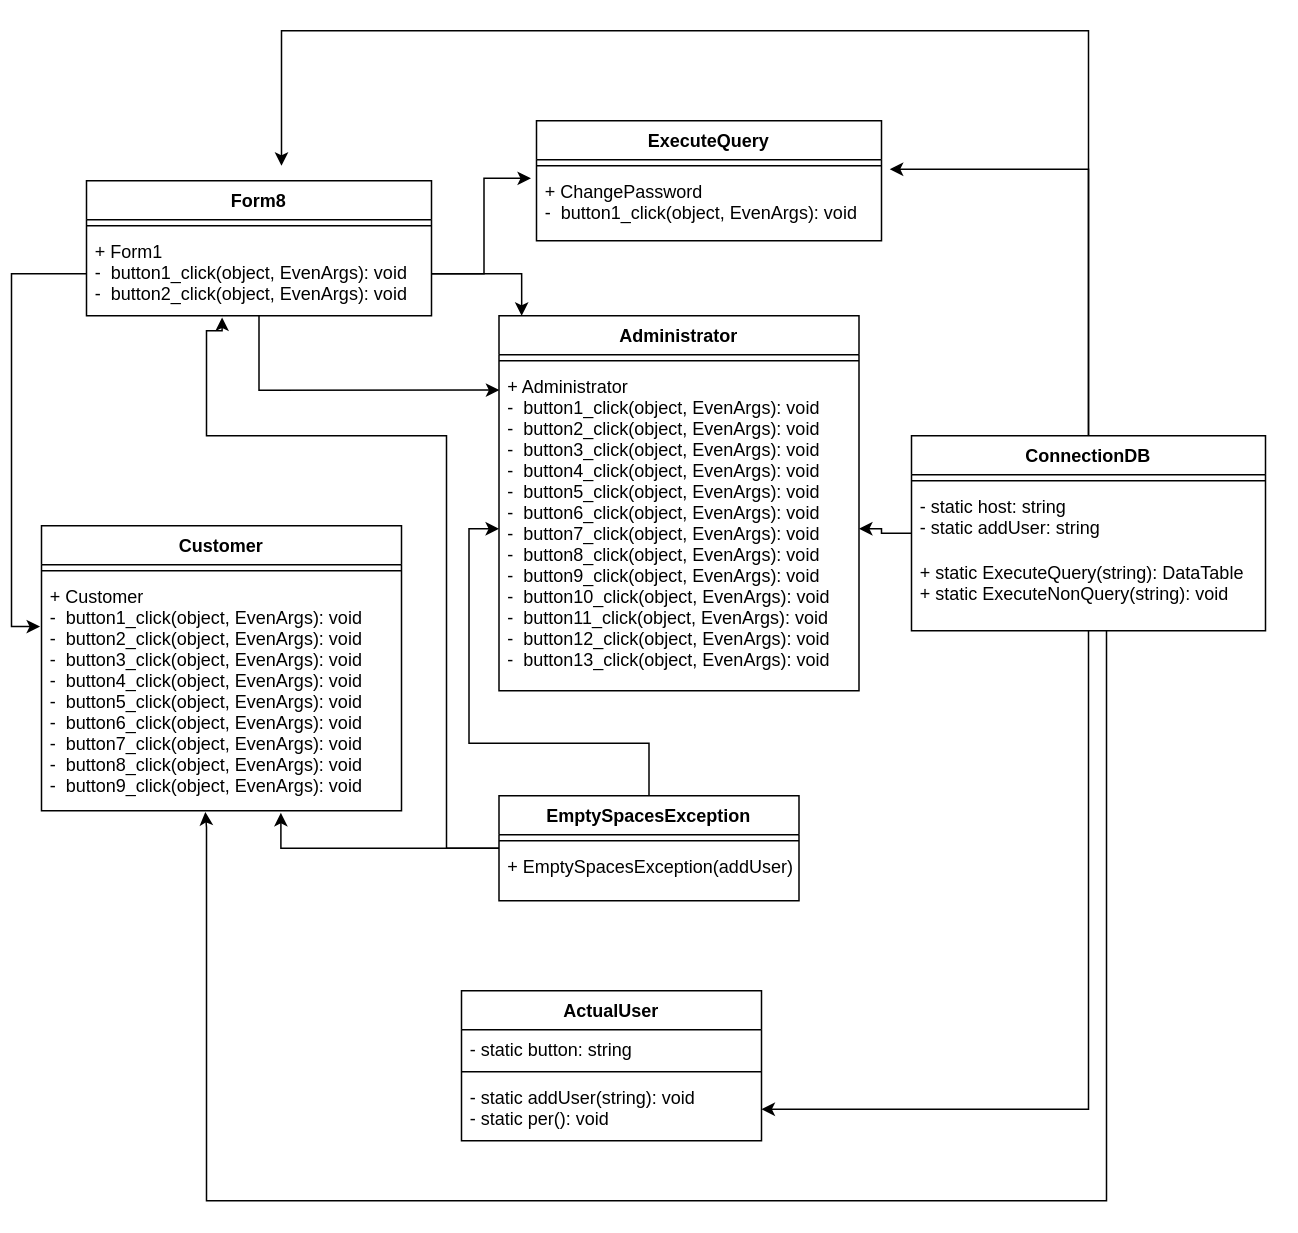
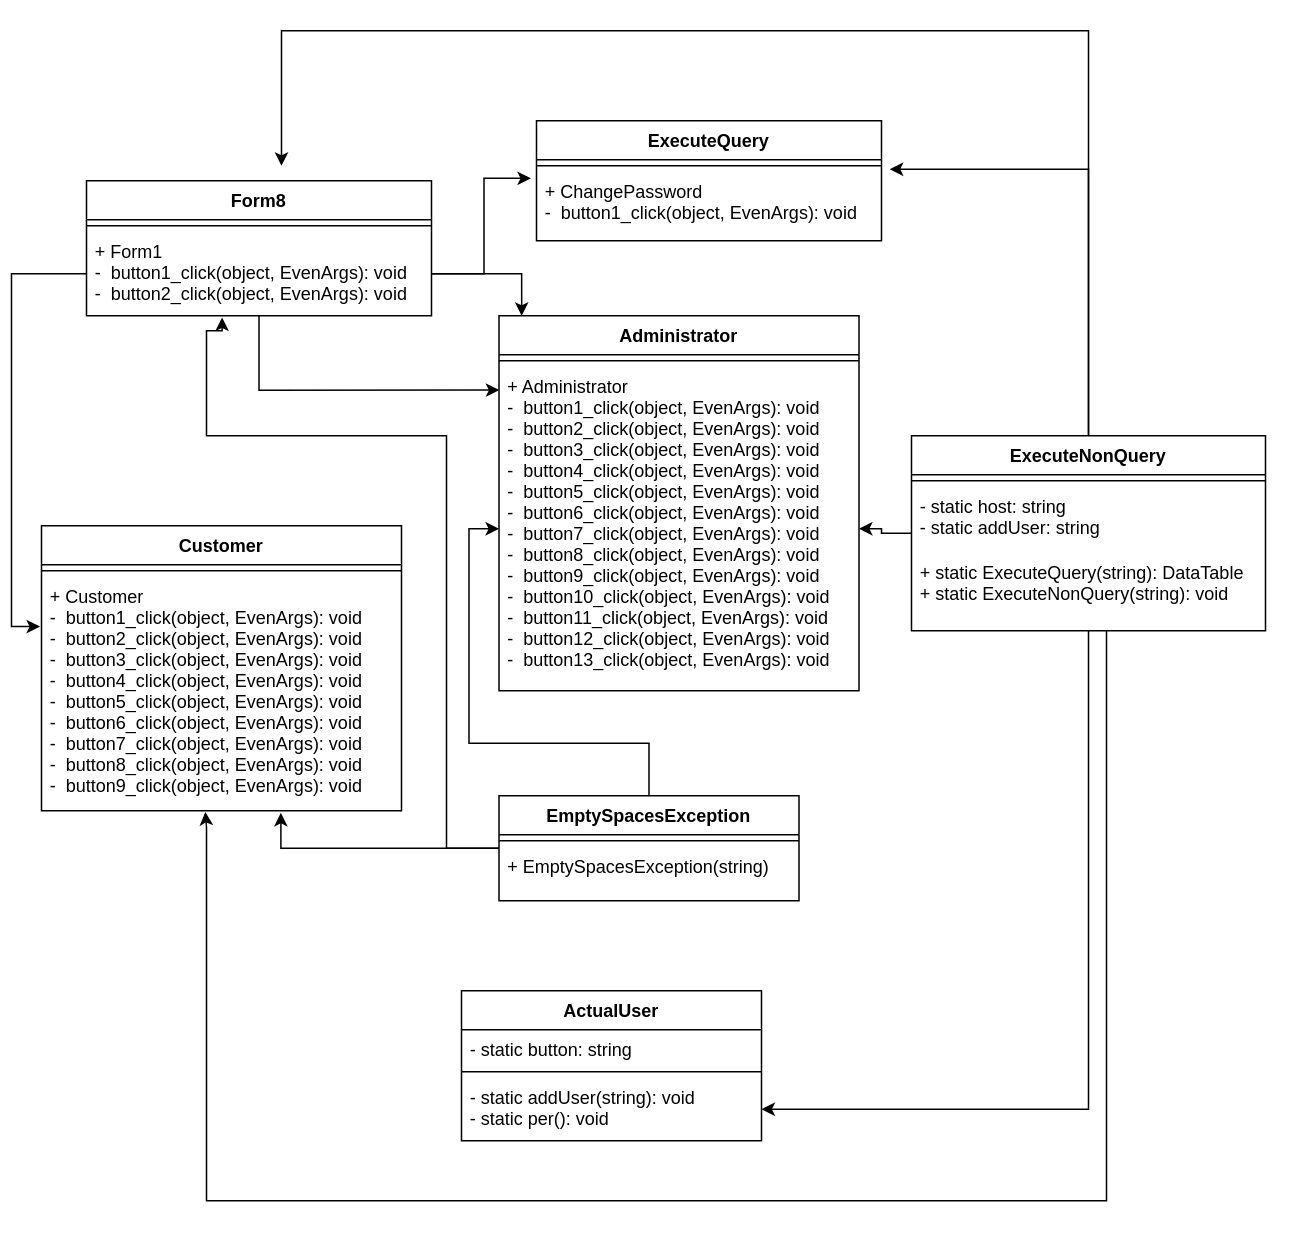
(1088, 456) -> (1088, 456)
(659, 867) -> (651, 867)
